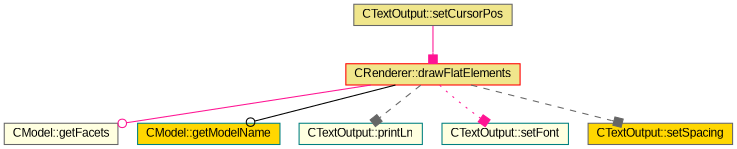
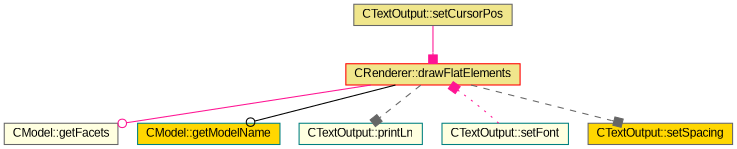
(459, 102) -> (480, 107)
